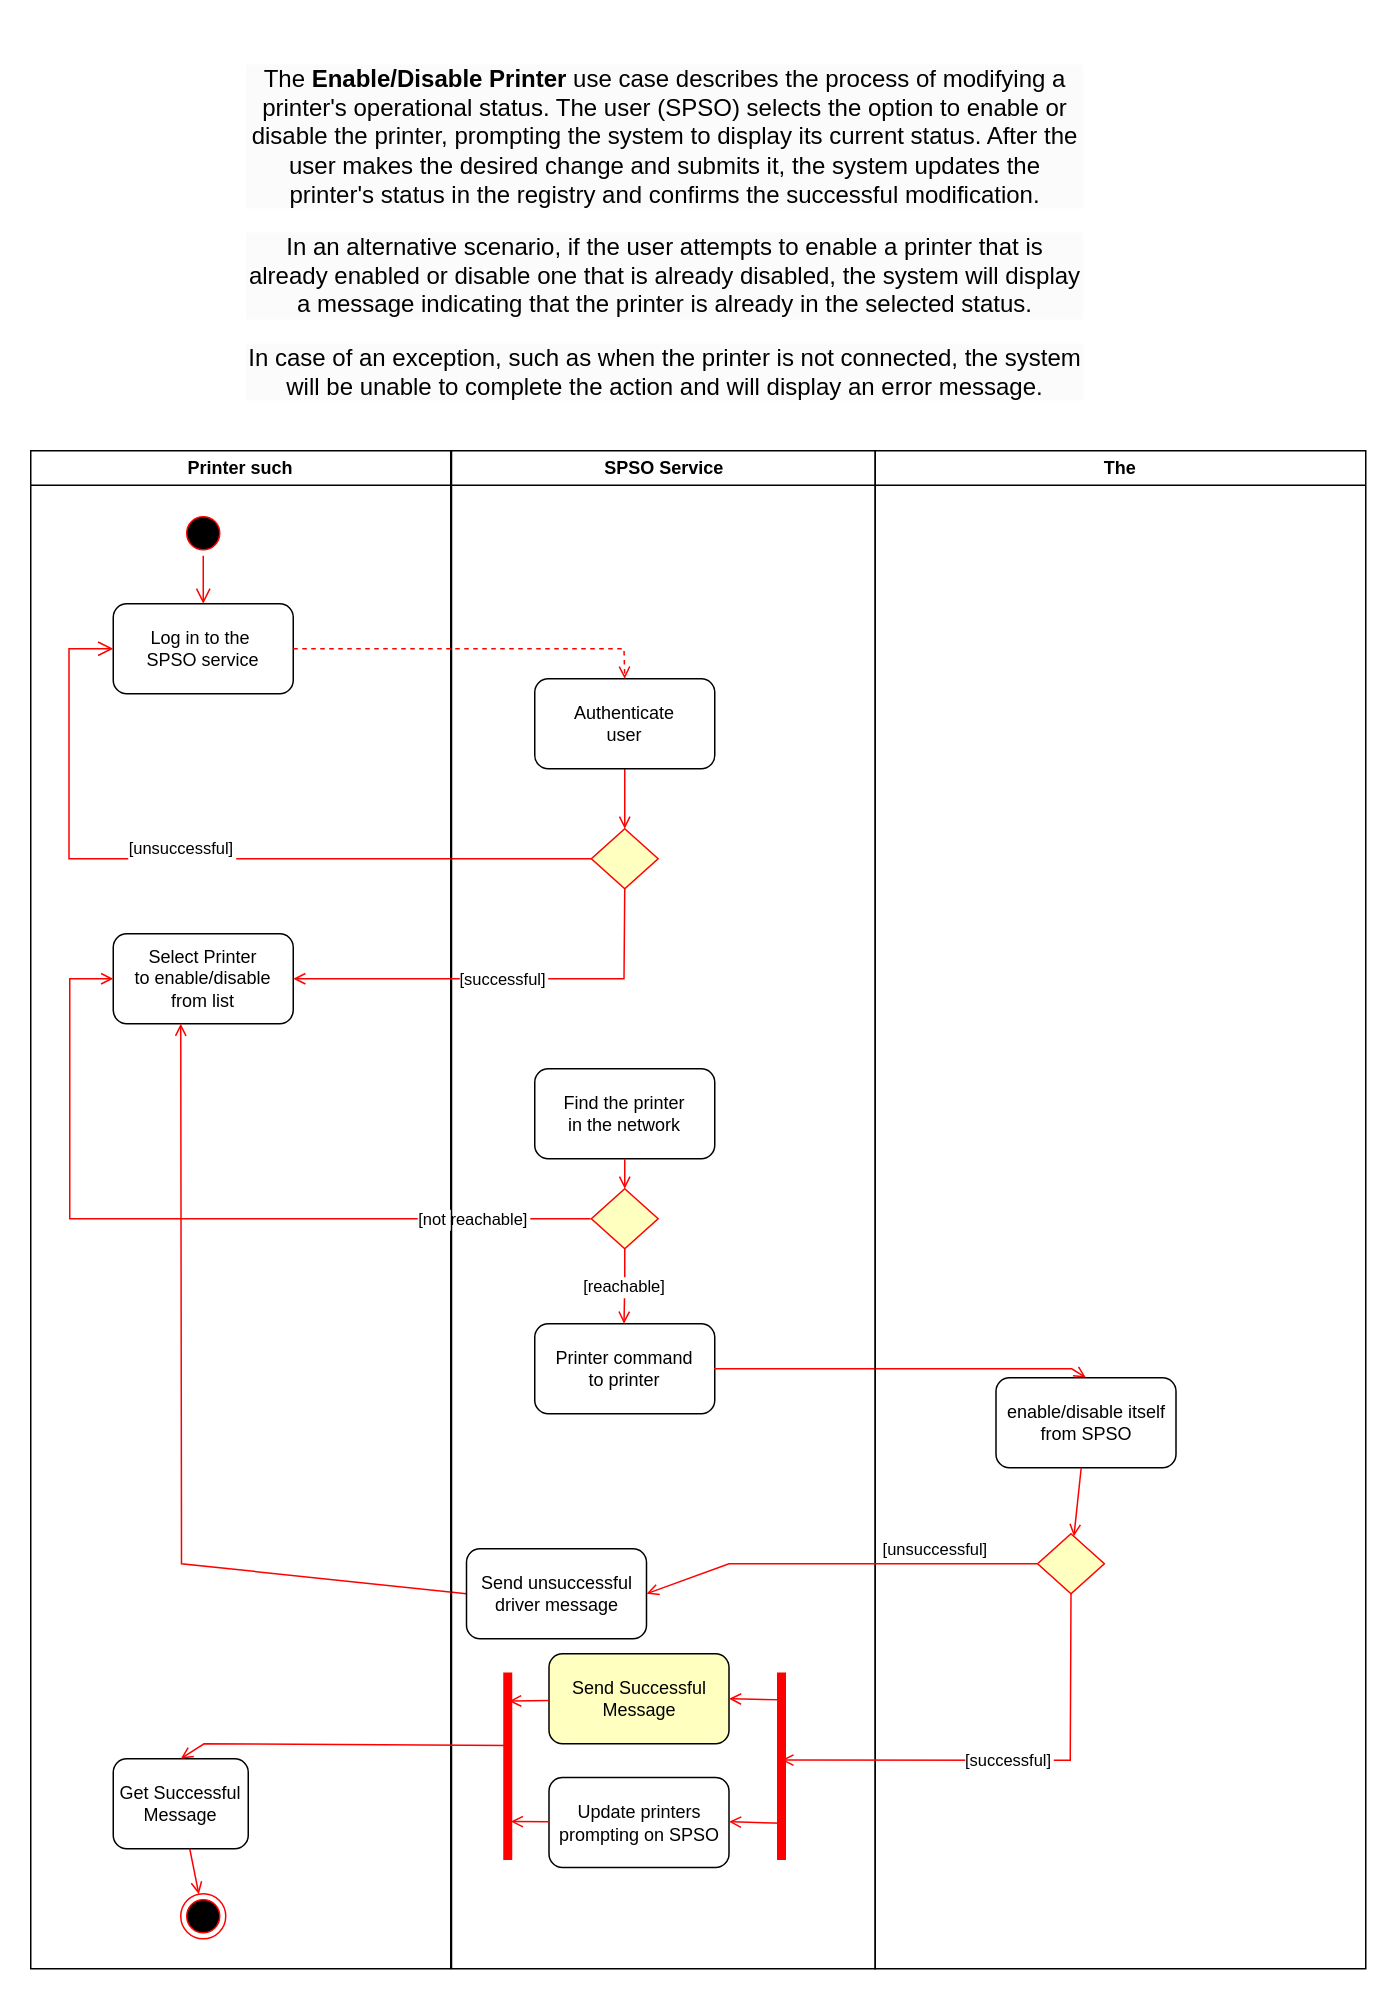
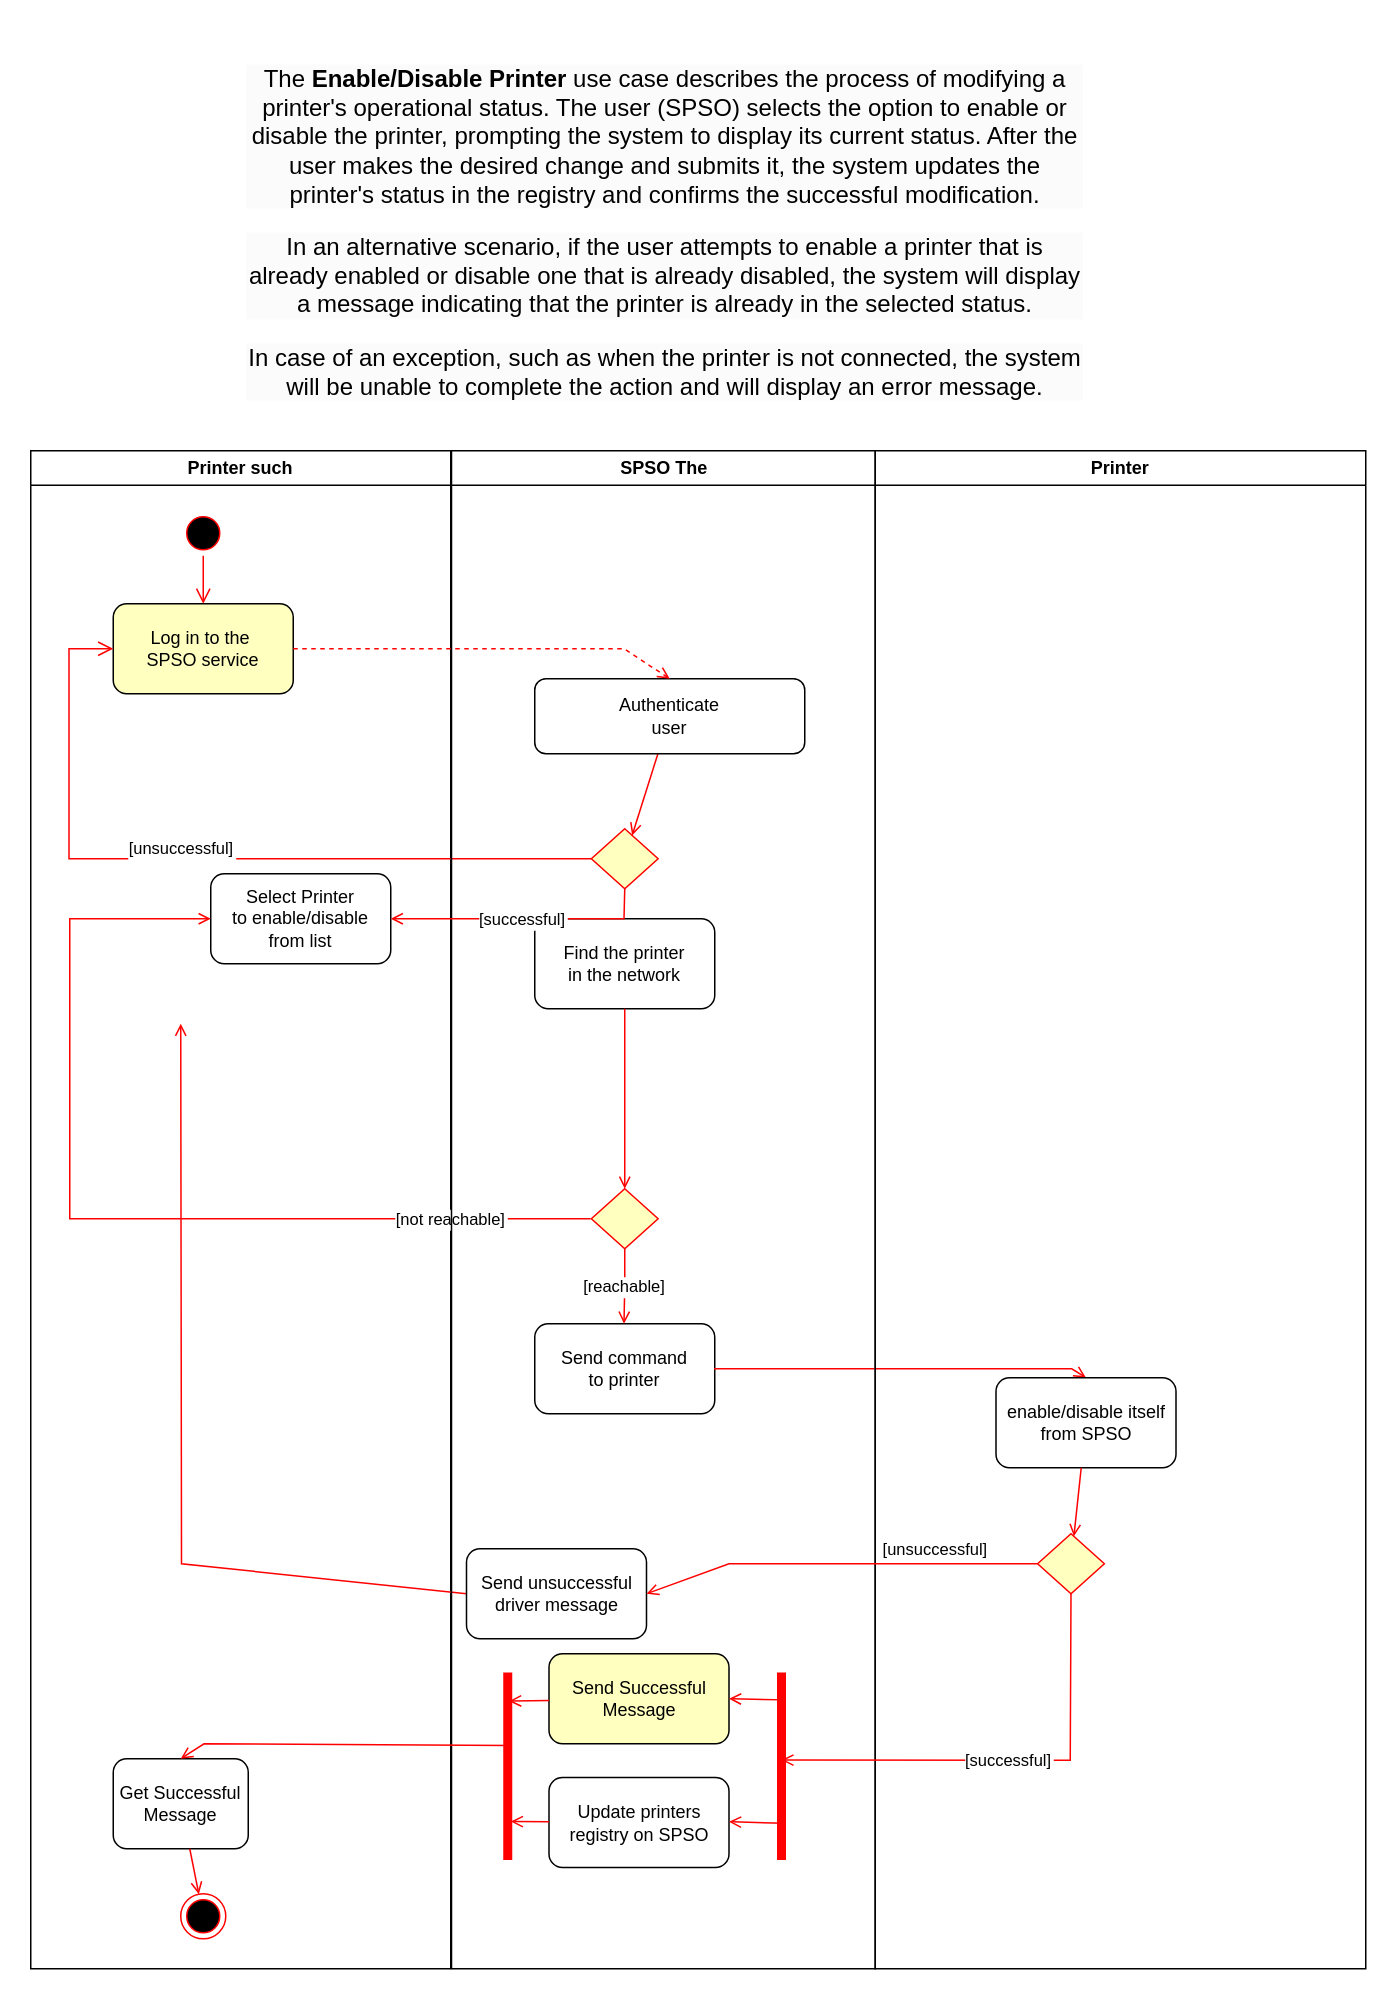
(665, 469) -> (665, 469)
(1121, 469) -> (1121, 469)
(203, 649) -> (203, 649)
(625, 724) -> (670, 716)
(203, 979) -> (301, 919)
(625, 1114) -> (625, 964)
(625, 1369) -> (625, 1369)
(640, 1823) -> (640, 1823)
